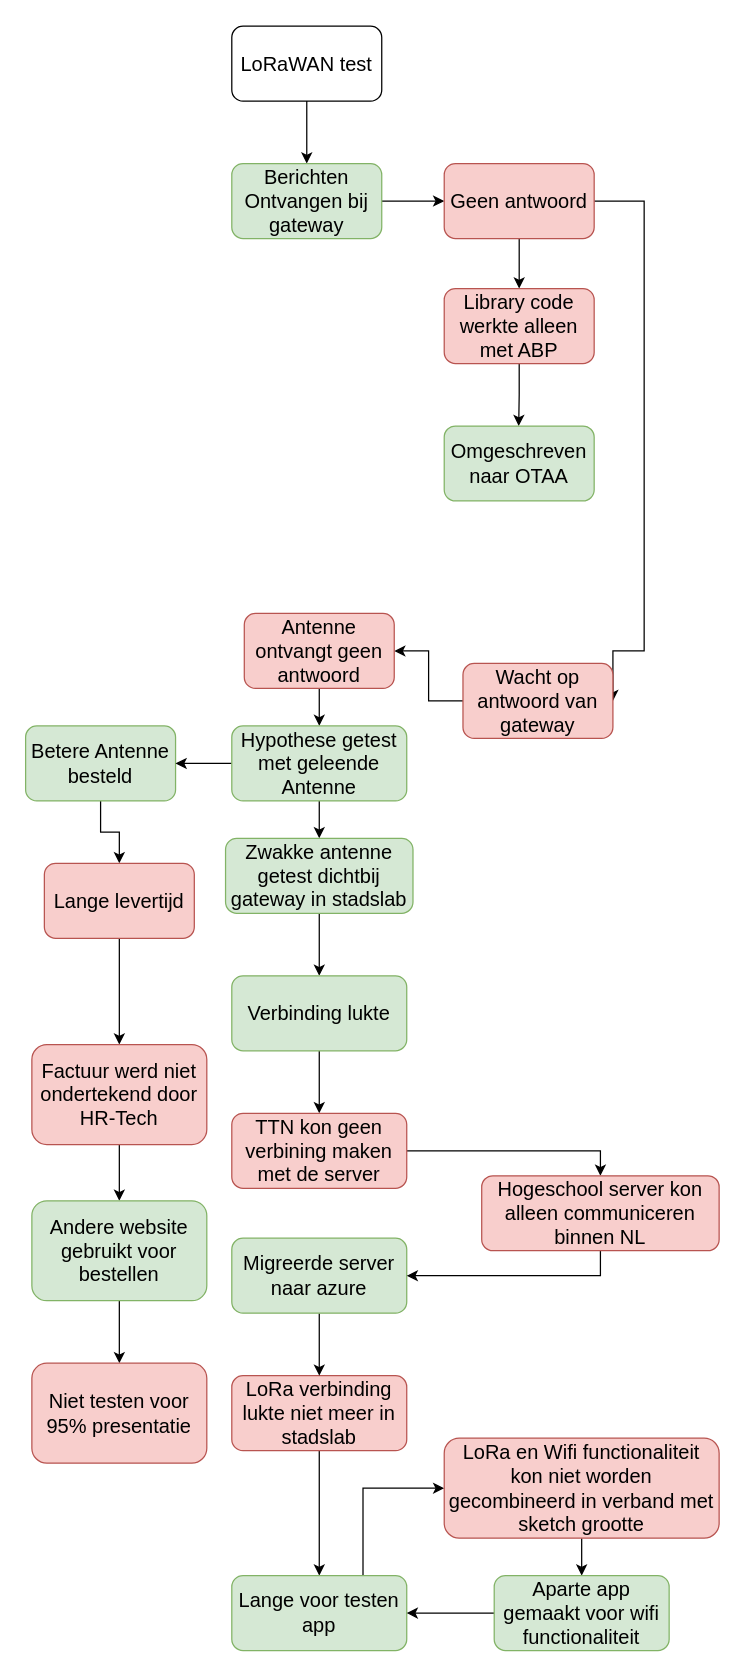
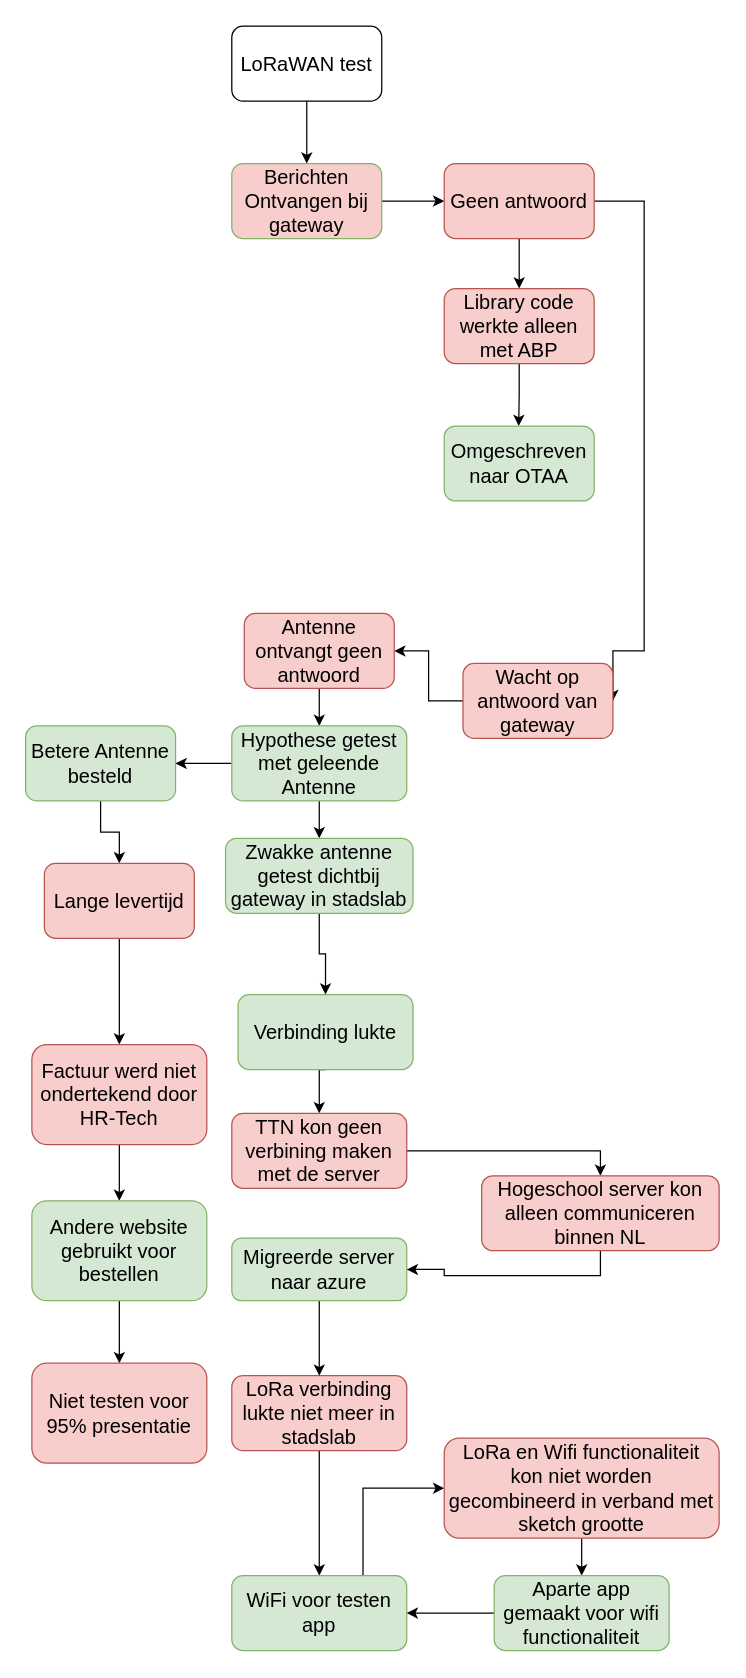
(307, 201) -> (307, 201)
(319, 1013) -> (326, 1032)
(319, 1276) -> (319, 1269)
(319, 1613) -> (319, 1613)
